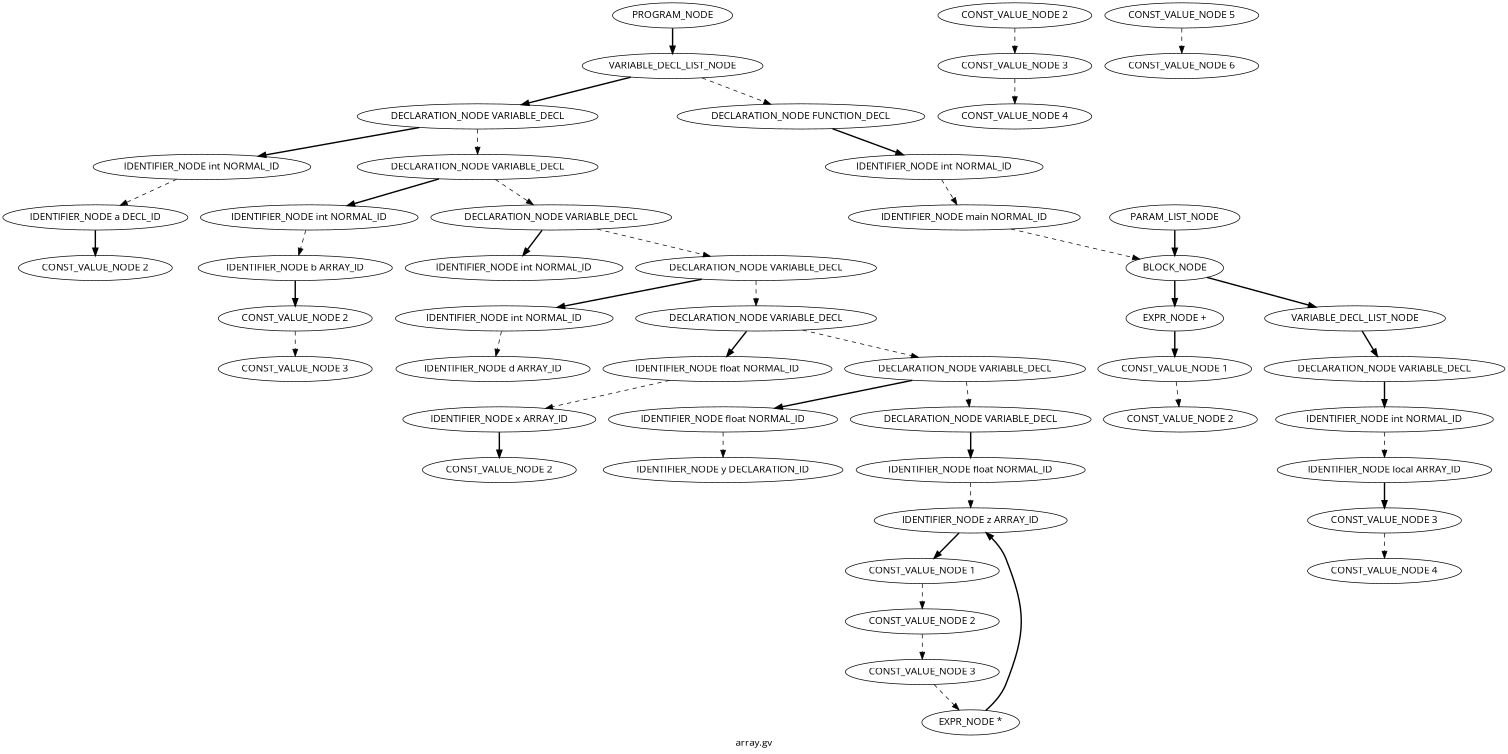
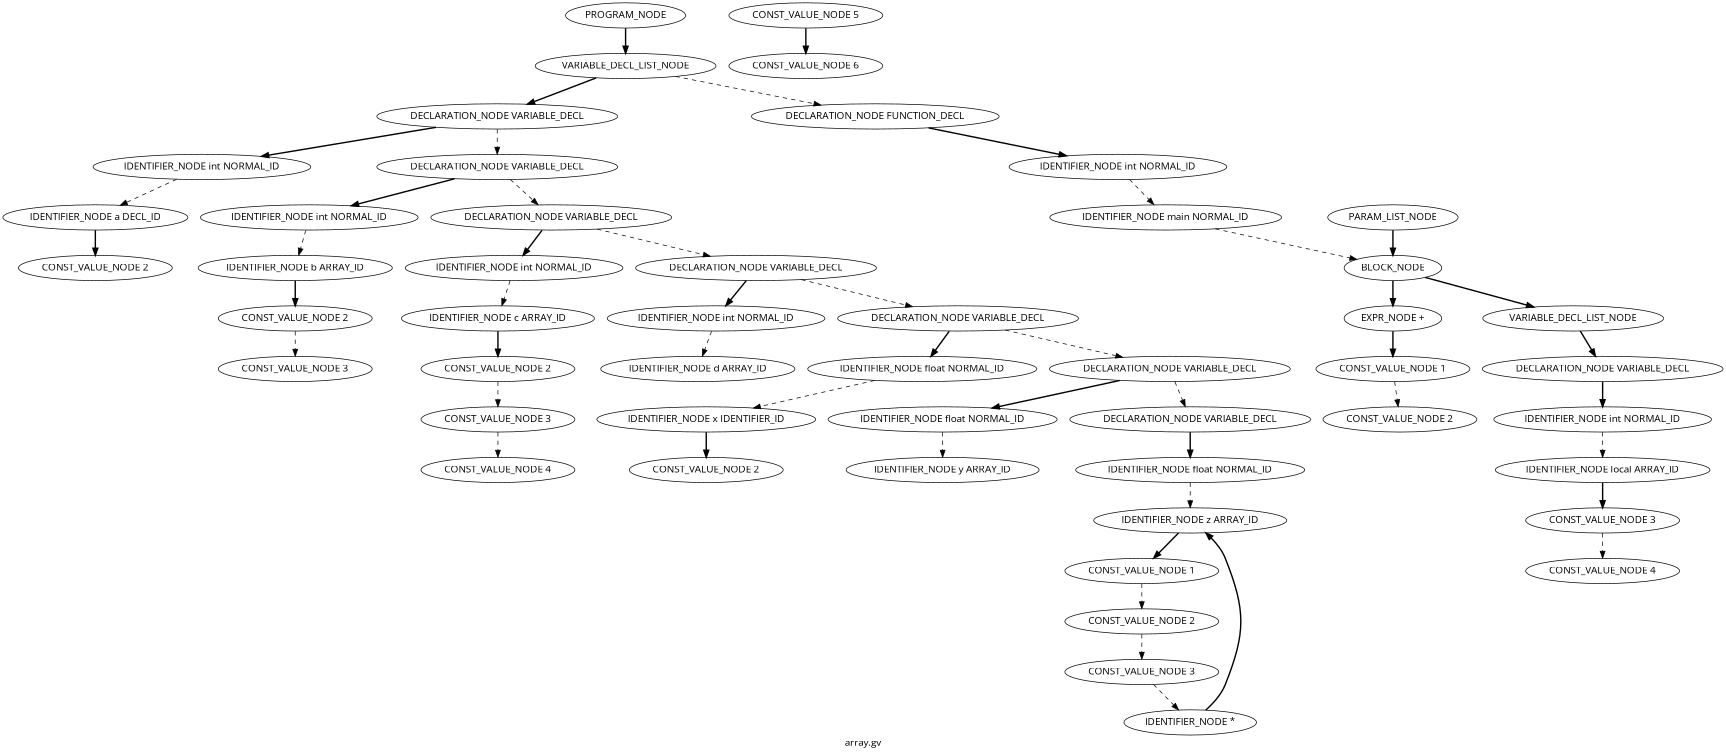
(1182, 37) -> (806, 37)
none -> (498, 318)
(499, 419) -> (706, 419)
(723, 470) -> (943, 470)
(971, 722) -> (1190, 722)
